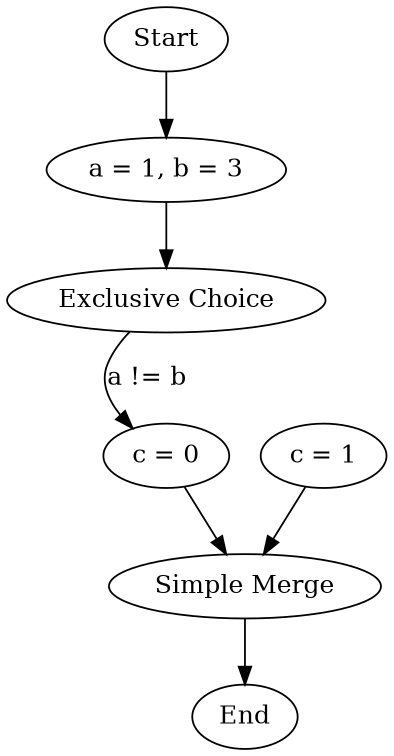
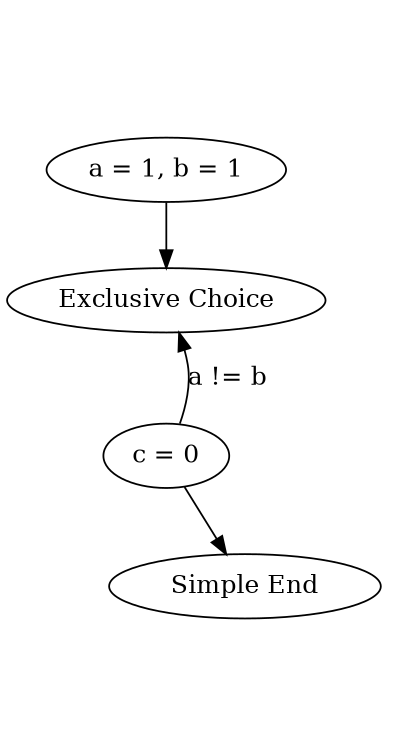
(166, 39) -> none
(166, 170) -> (166, 170)
(105, 372) -> (188, 387)
(324, 456) -> none
(245, 586) -> (245, 586)
(245, 717) -> none
